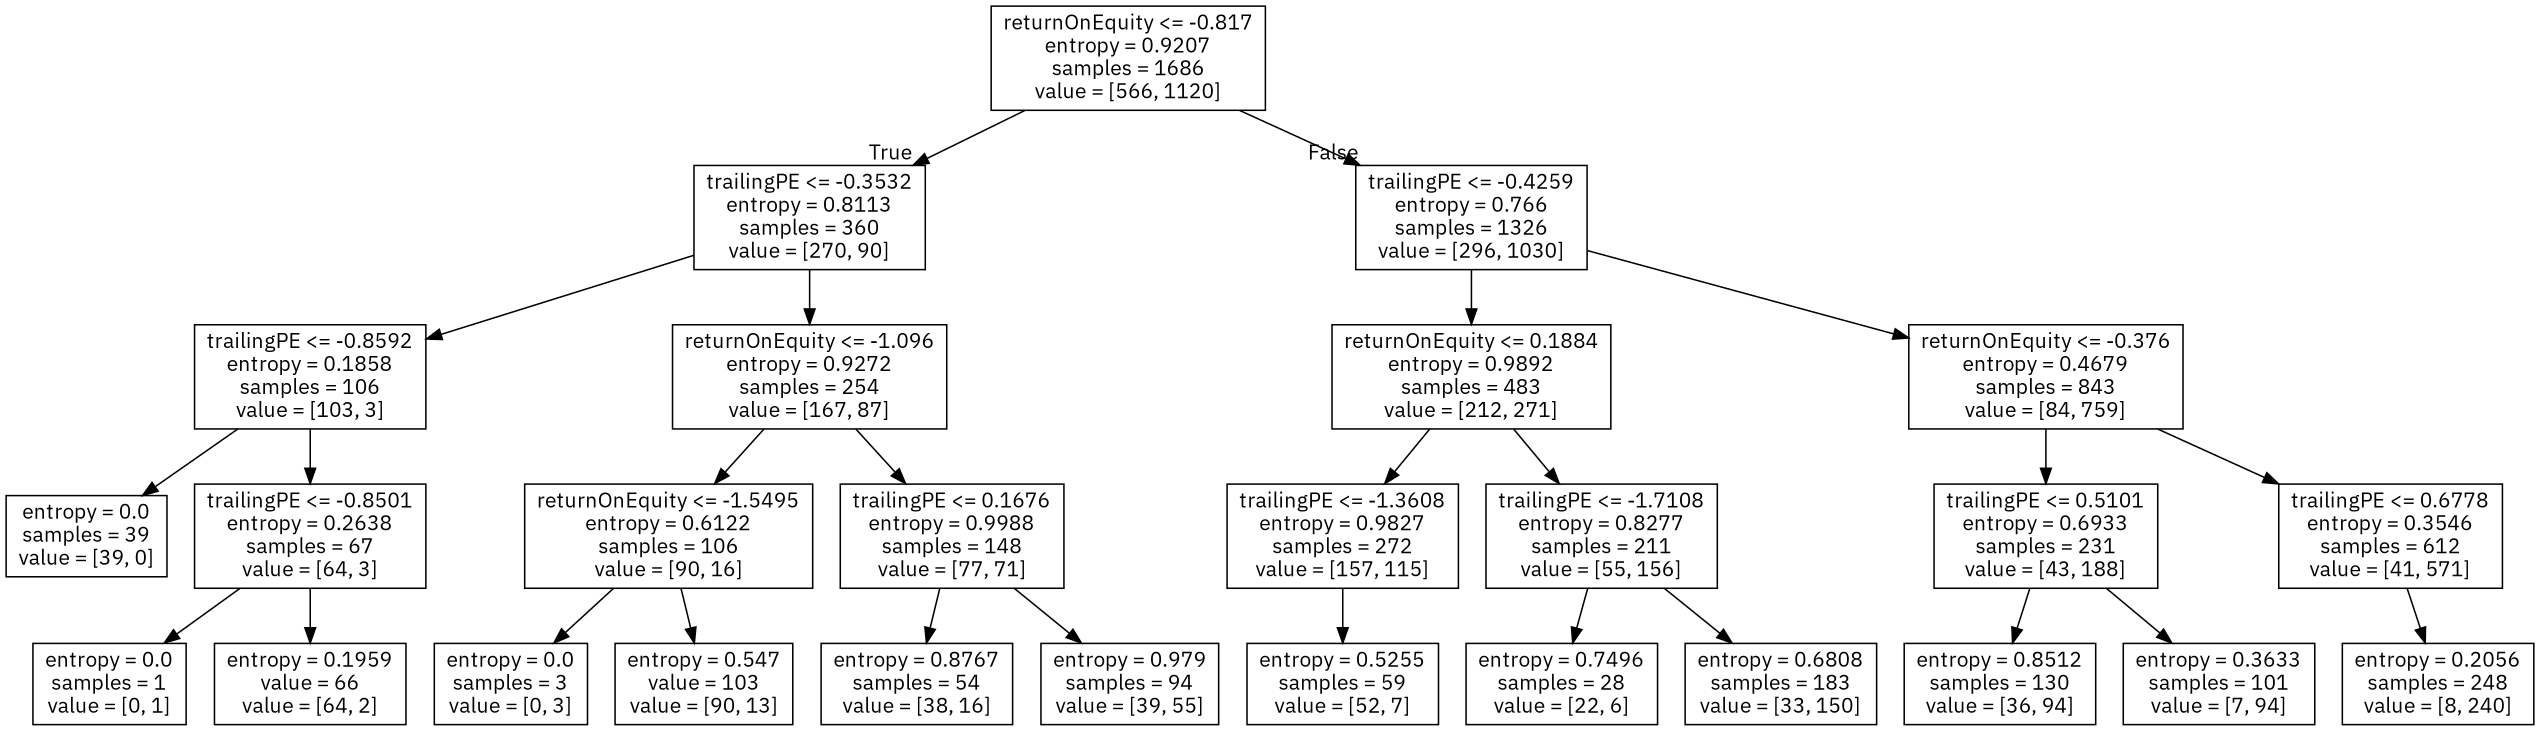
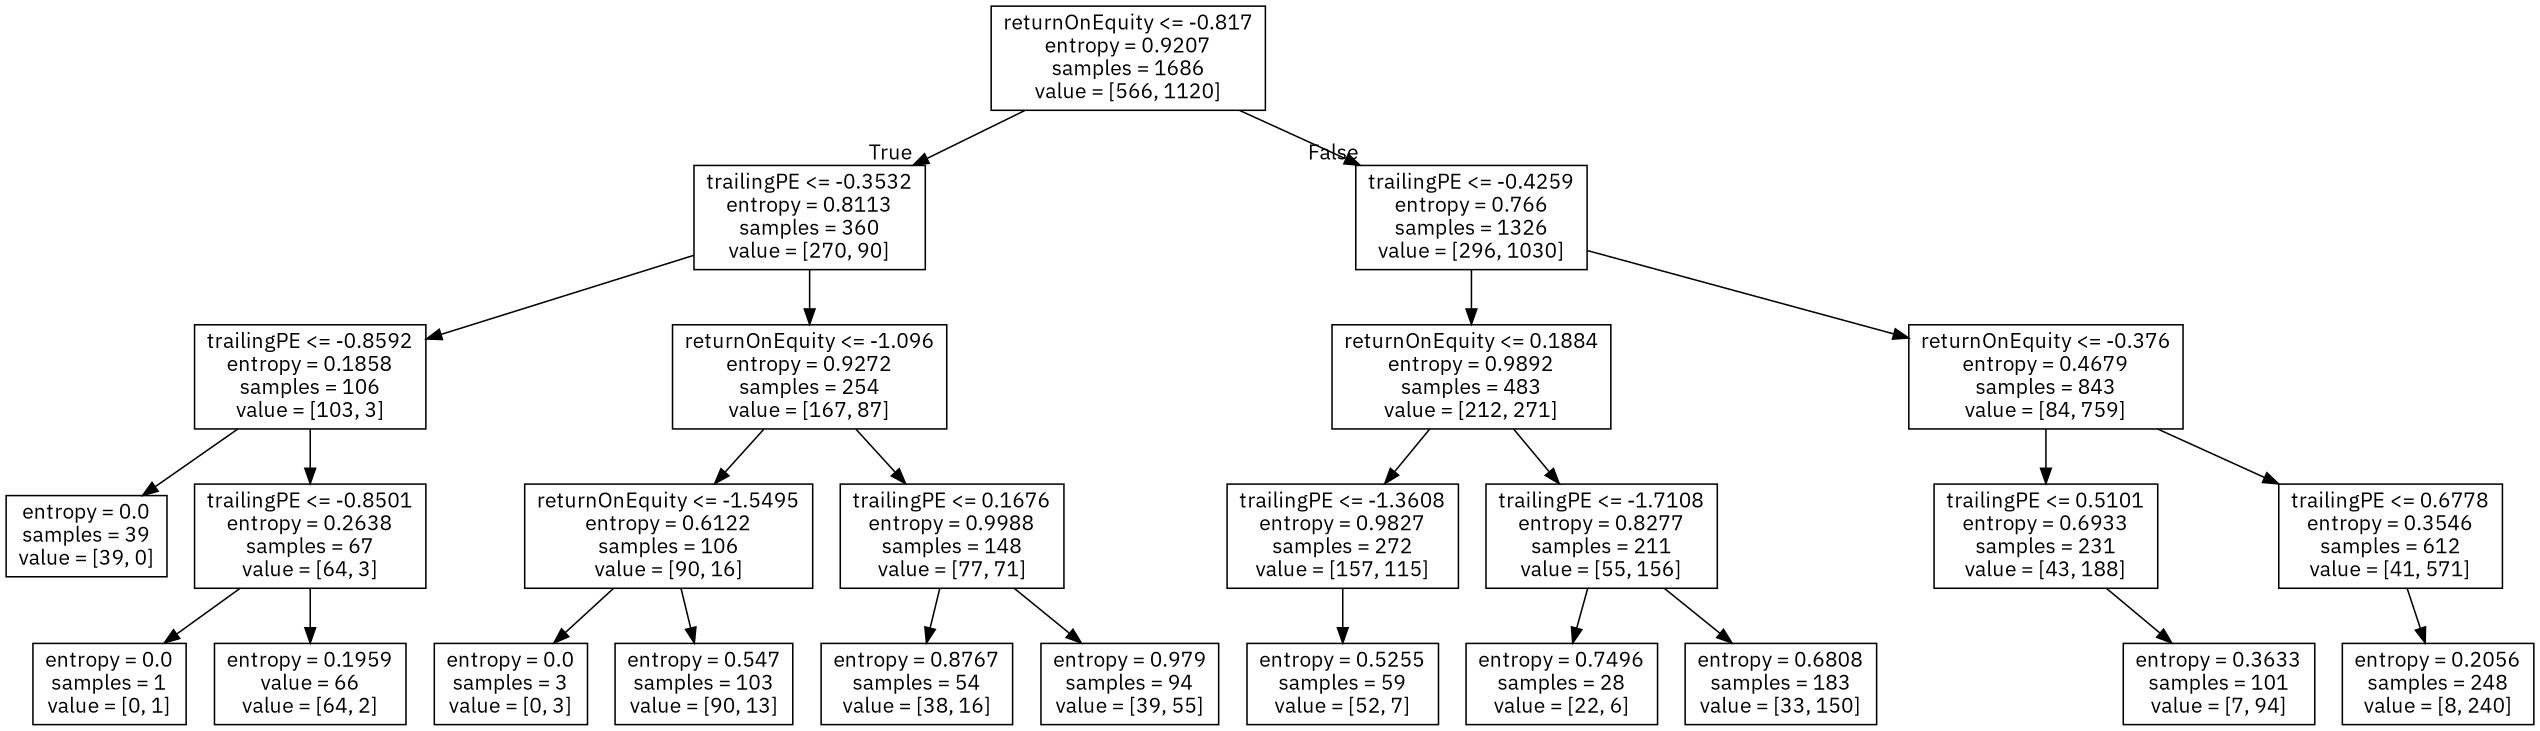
(704, 684) -> (704, 684)
(2000, 684) -> none
